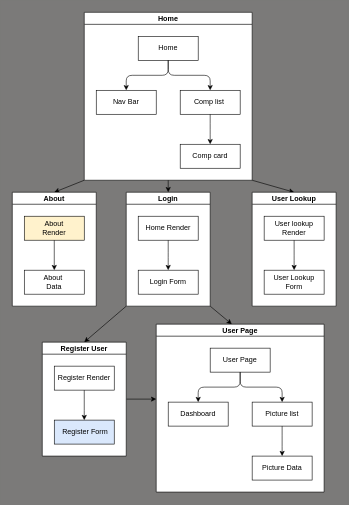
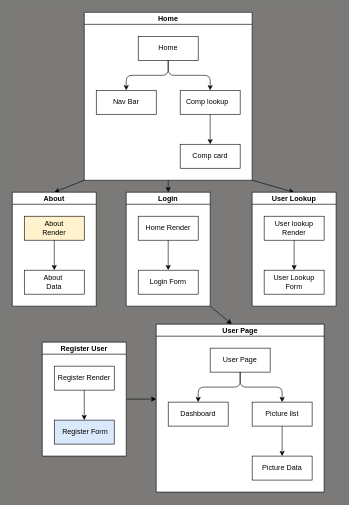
(210, 102) -> (210, 102)
(107, 323) -> none
